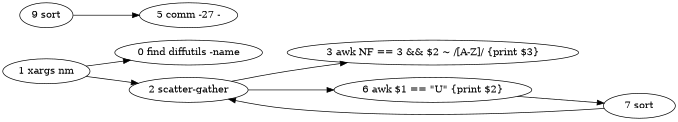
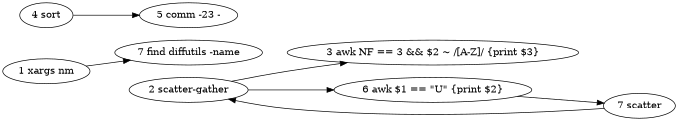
(46, 15) -> (46, 15)
(189, 15) -> (189, 15)
(189, 53) -> (189, 53)
(109, 79) -> none
(639, 106) -> (639, 106)
